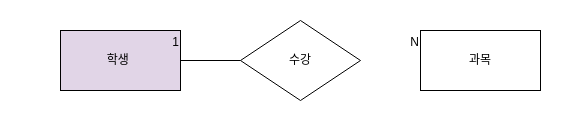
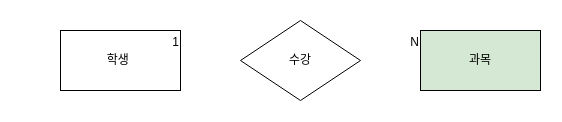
(121, 61) -> (121, 61)
(211, 61) -> none
(481, 61) -> (481, 61)
